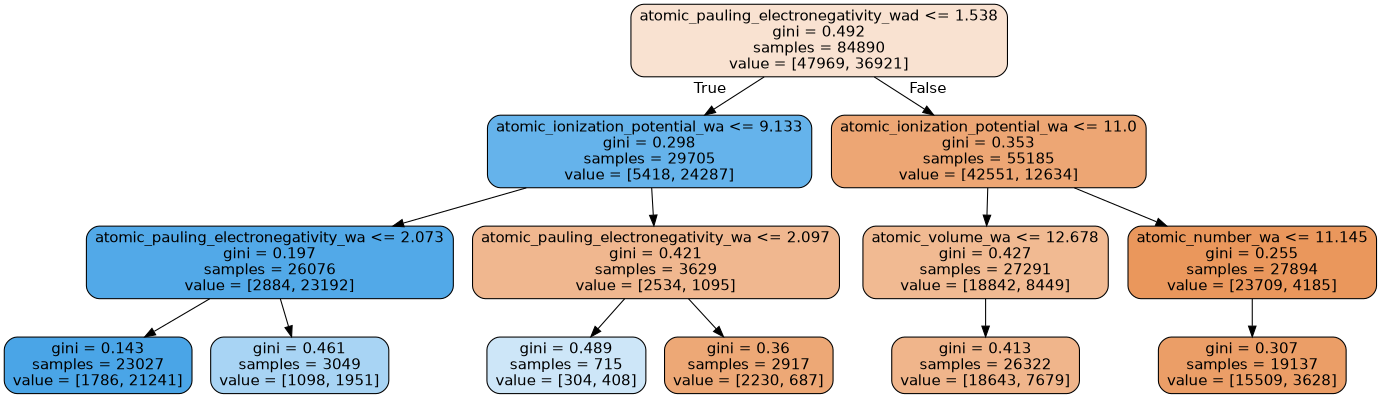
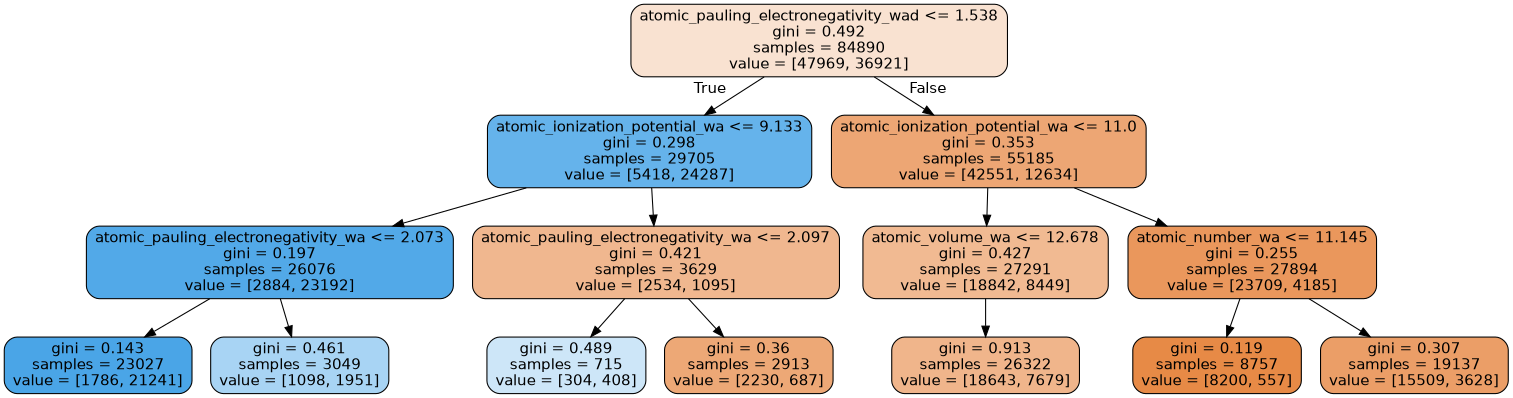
(749, 365) -> (749, 365)
(986, 365) -> (986, 365)
none -> (1217, 365)
